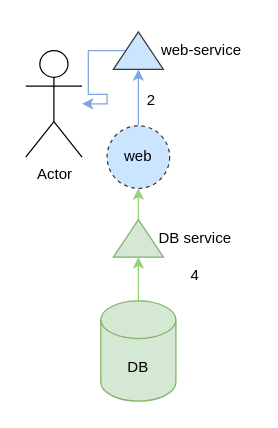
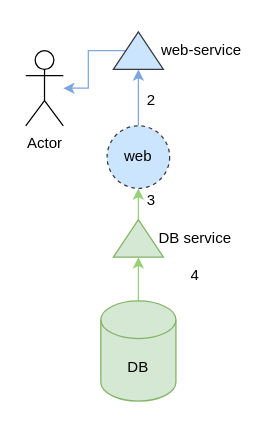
(54, 104) -> (44, 88)
none -> (151, 201)
